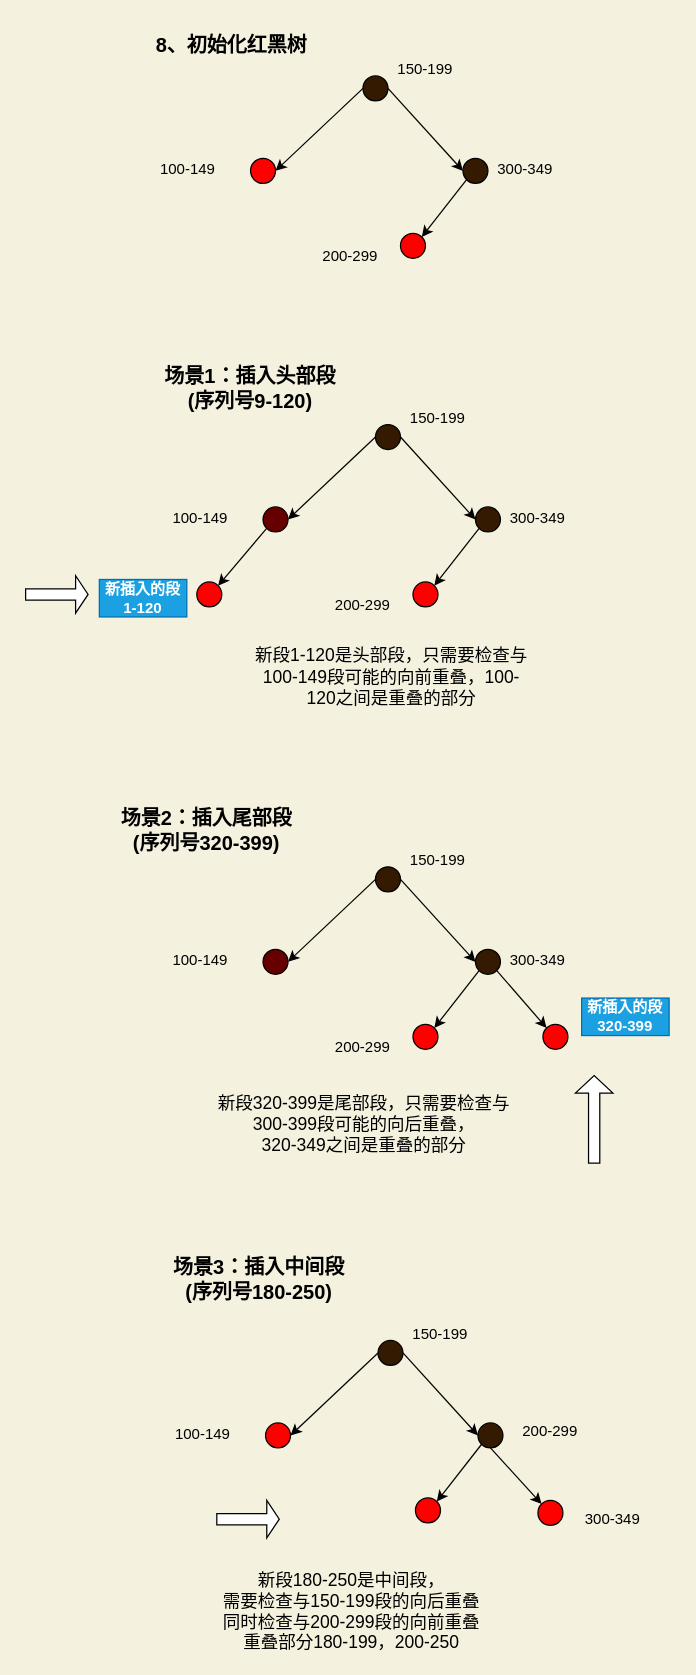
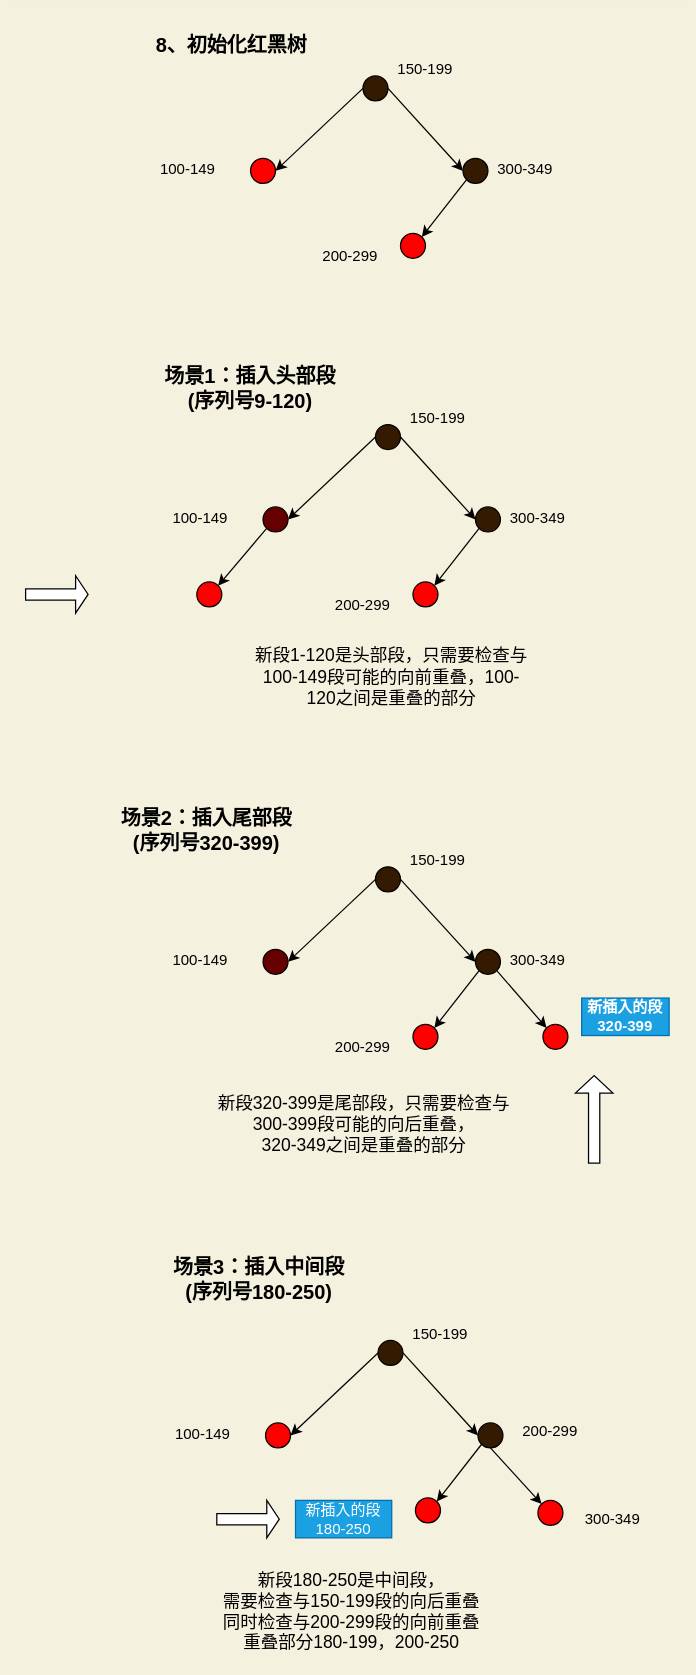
(143, 598) -> none
none -> (344, 1519)
